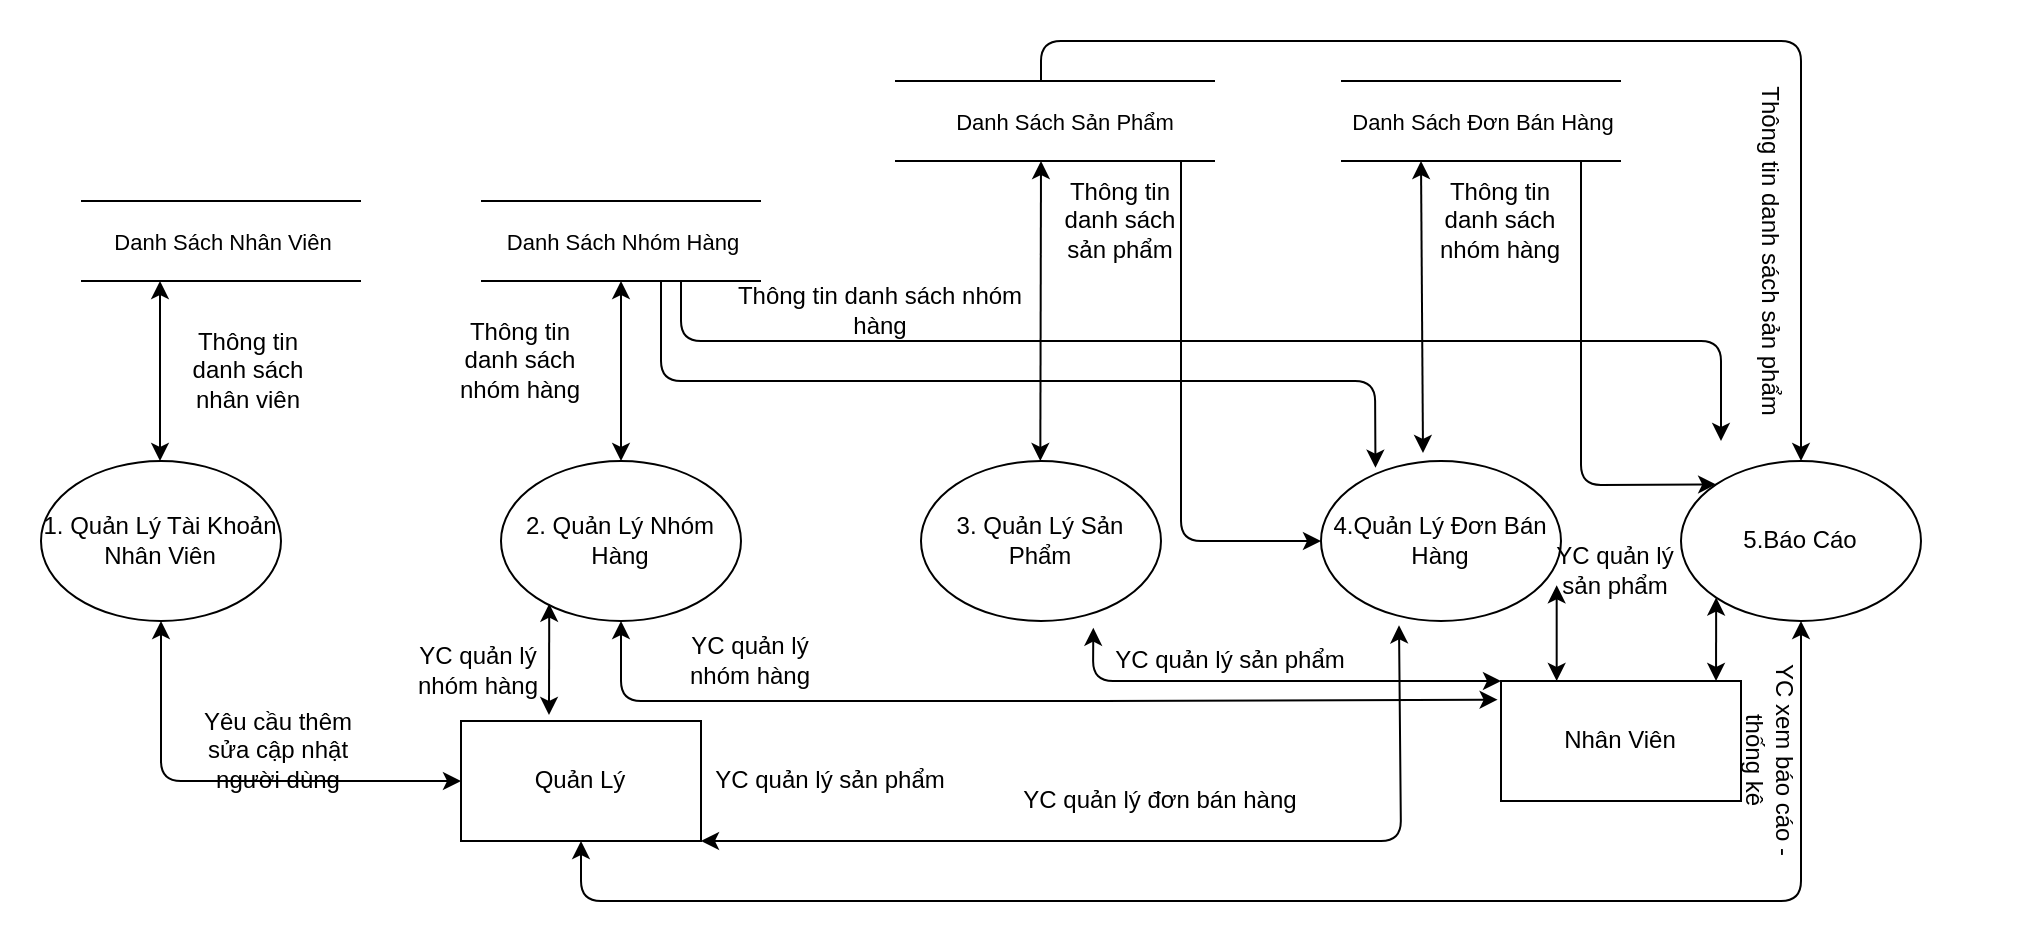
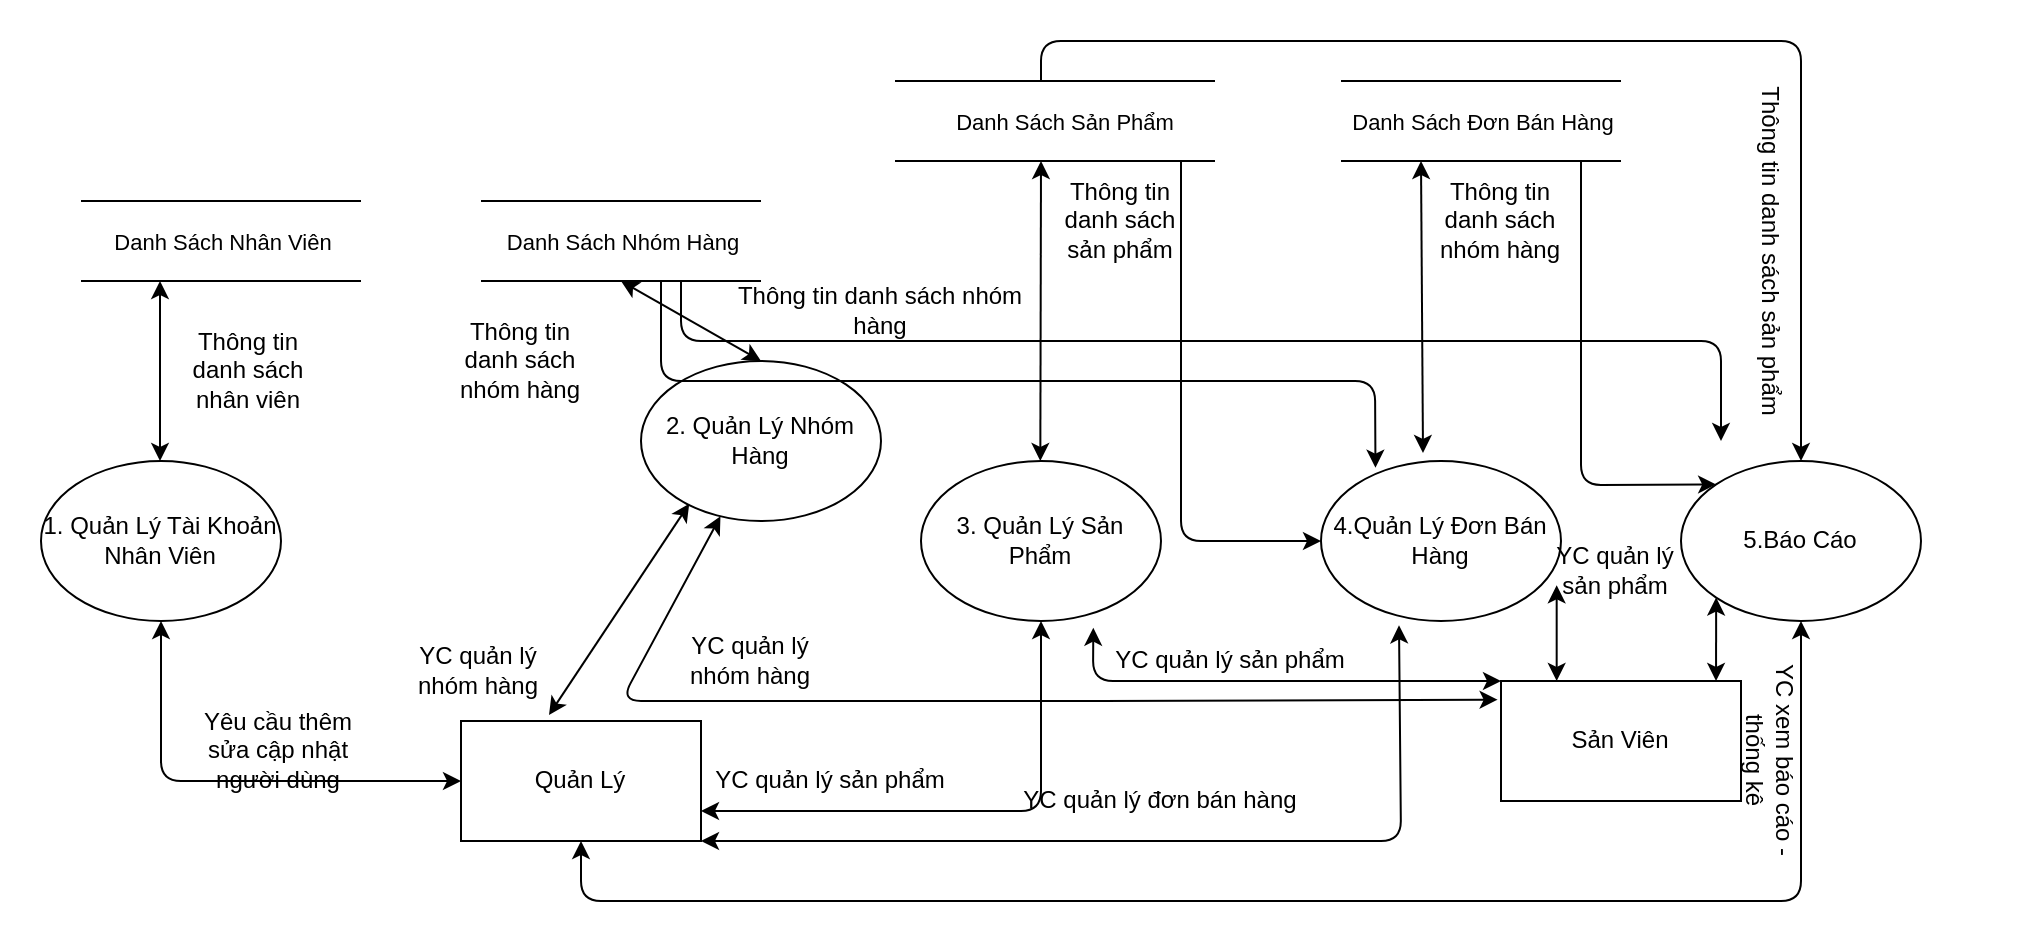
(621, 541) -> (761, 441)
(1621, 741) -> (1621, 741)
none -> (959, 811)
